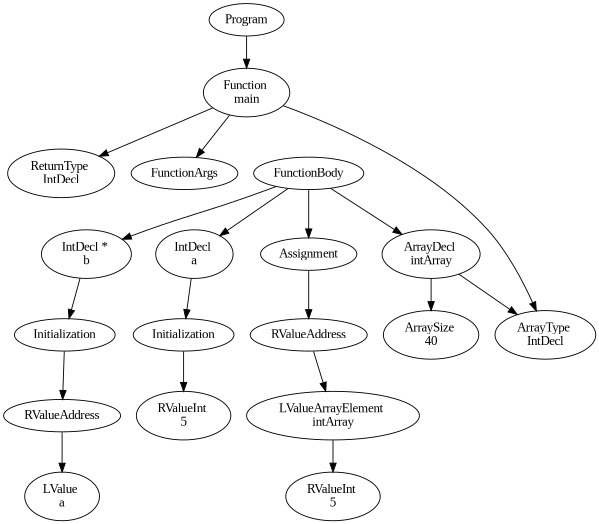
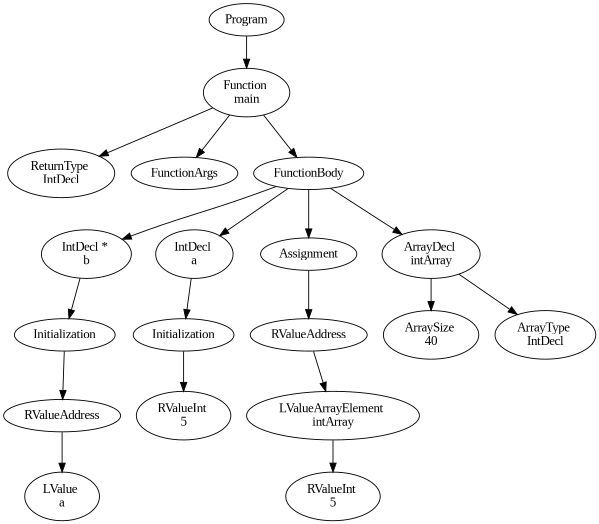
(429, 179) -> (277, 133)
